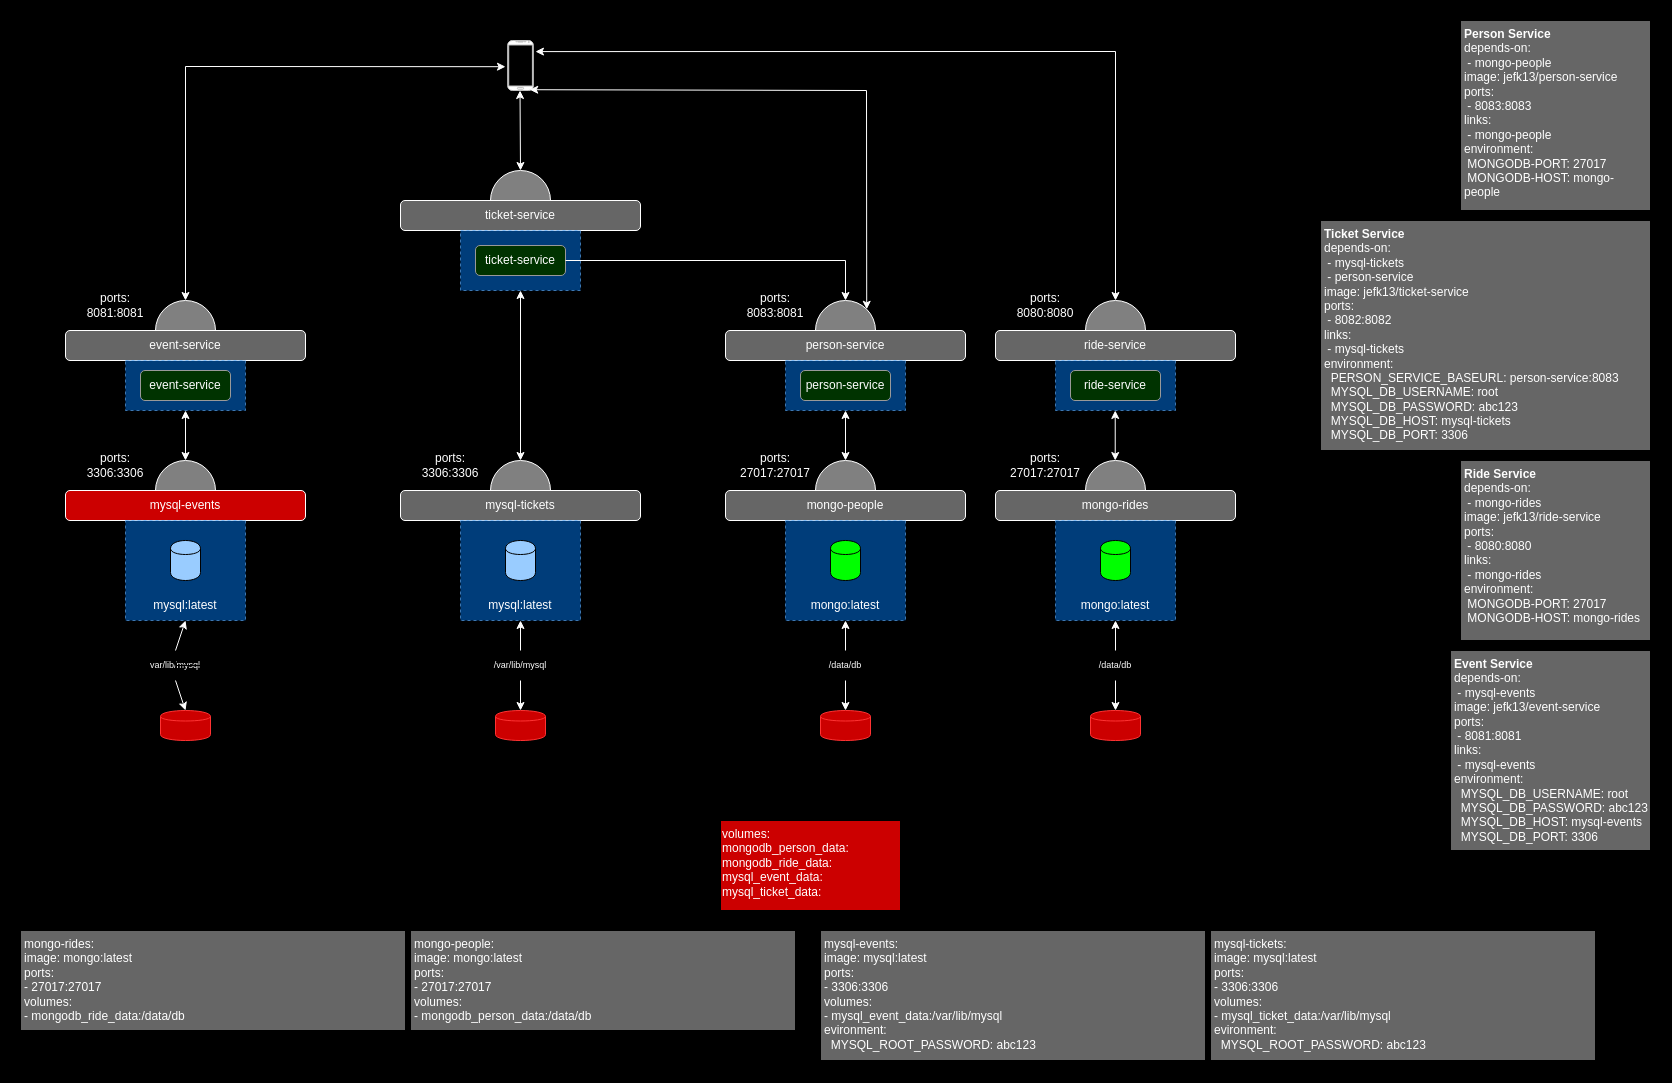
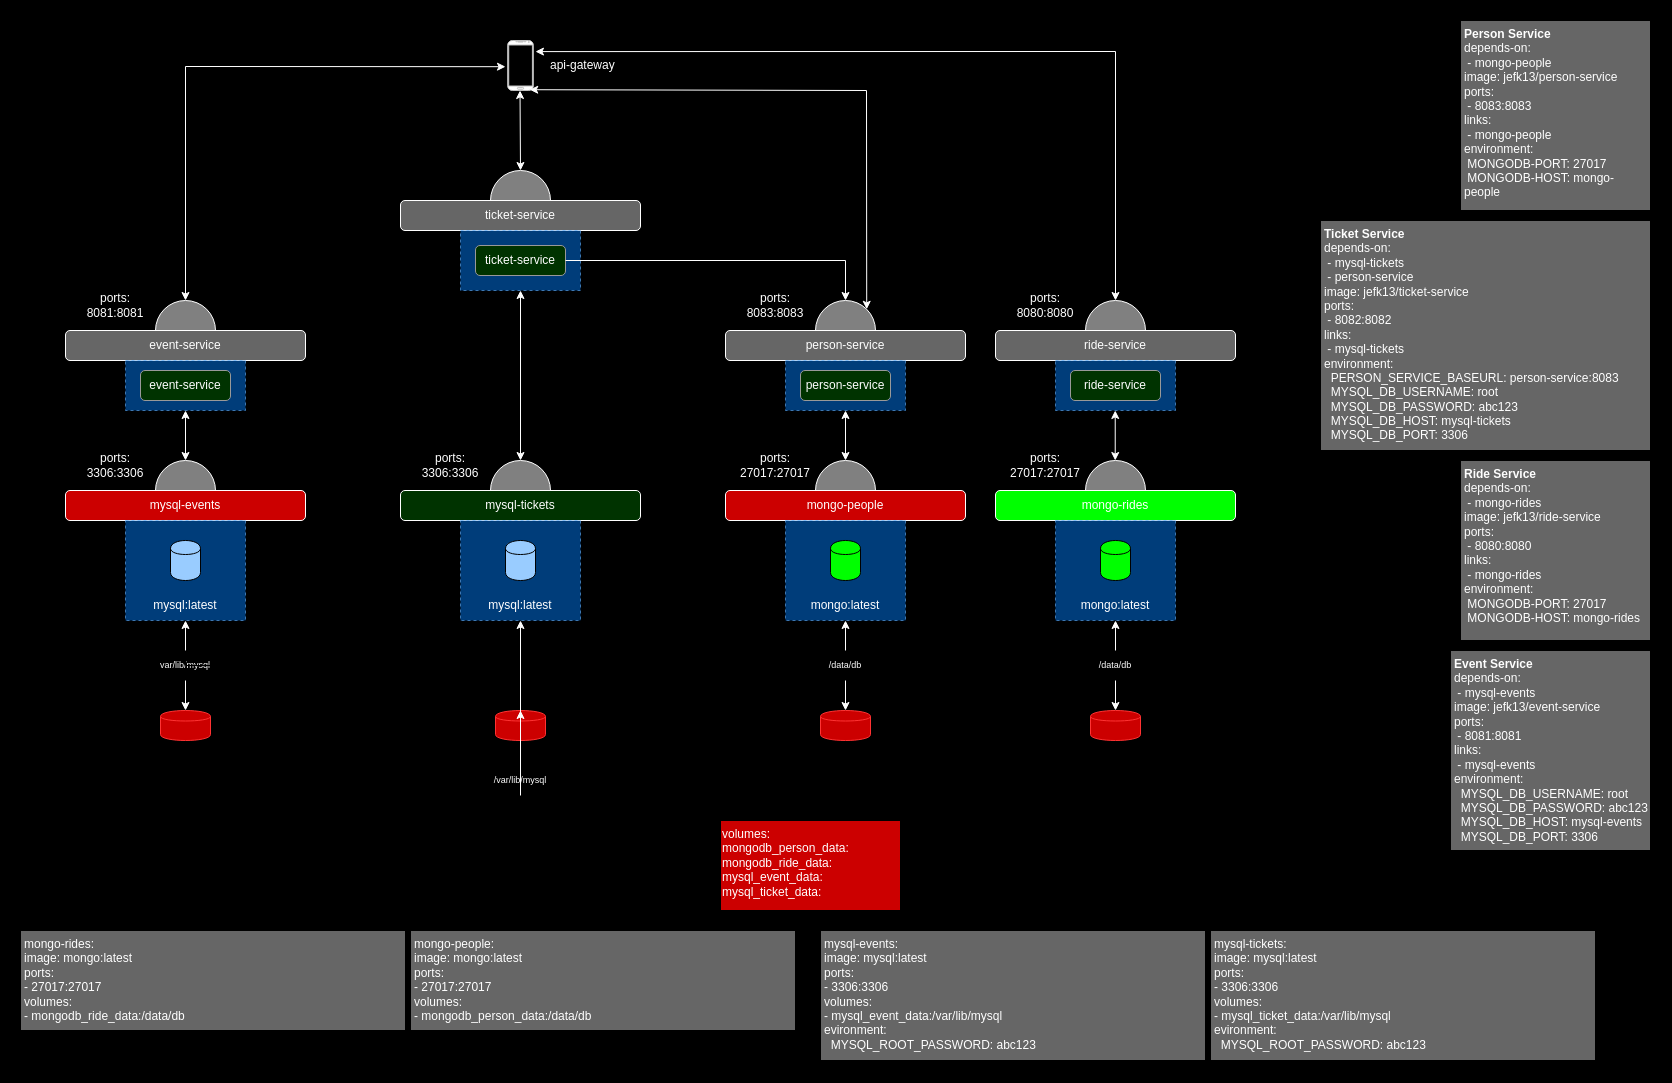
none -> (591, 66)
(776, 306) -> (776, 306)
(521, 506) -> (521, 506)
(846, 506) -> (846, 506)
(1116, 506) -> (1116, 506)
(176, 666) -> (186, 666)
(521, 666) -> (521, 781)
